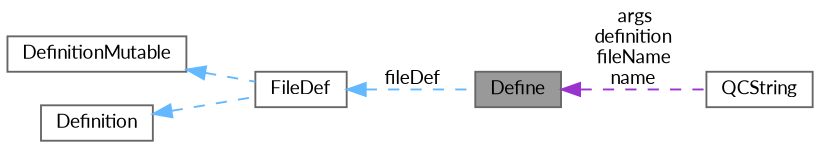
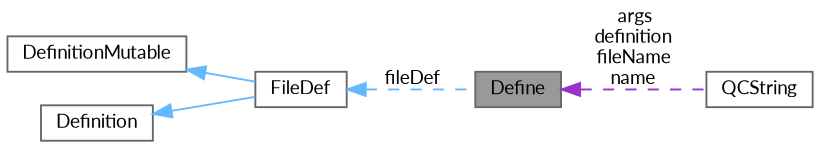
(230, 77) -> (230, 77)
(213, 104) -> (213, 104)
